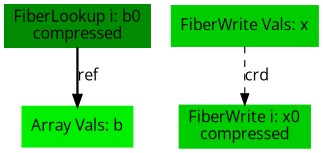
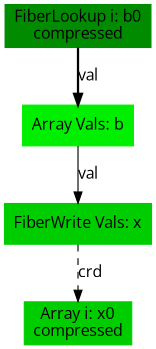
(88, 76) -> (89, 76)
(245, 127) -> (78, 323)
none -> (78, 169)
